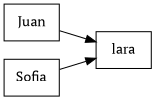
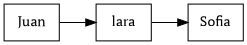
(73, 65) -> (165, 22)
